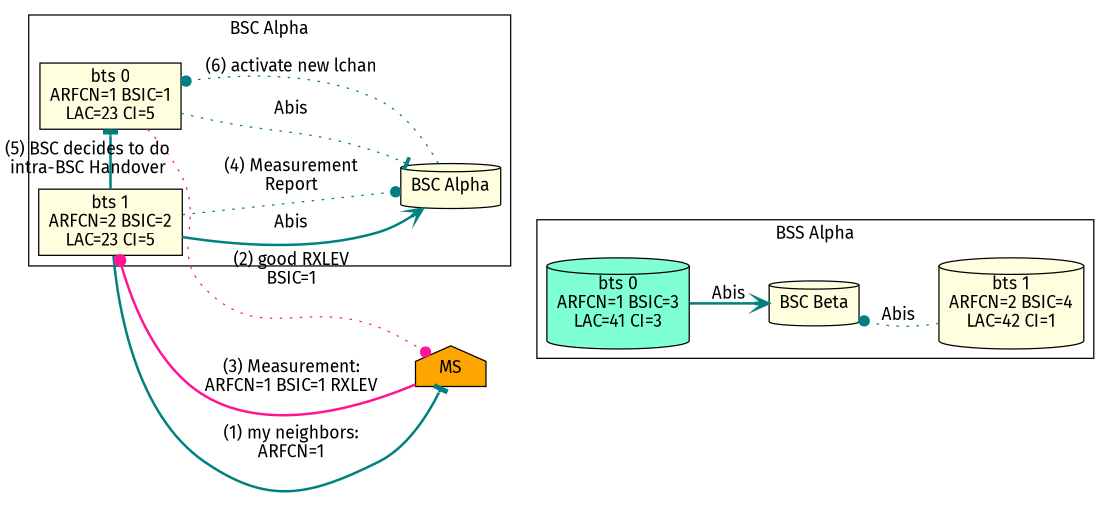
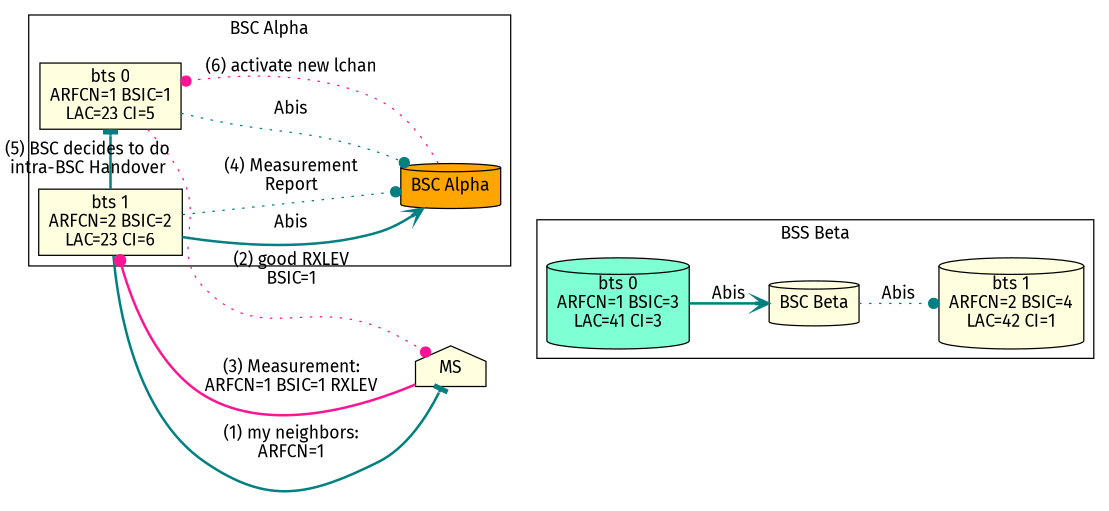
(330, 84) -> (330, 84)
(293, 133) -> (293, 133)
(451, 186) -> (451, 186)
(111, 222) -> (111, 222)
(815, 234) -> (815, 234)
(904, 326) -> (894, 303)
(451, 368) -> (451, 368)
